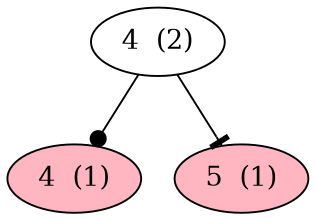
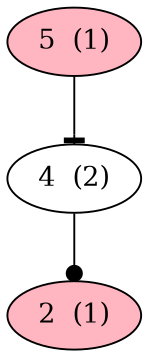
(197, 106) -> (74, 106)
(74, 179) -> (74, 315)
